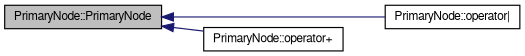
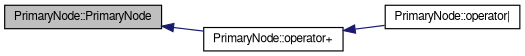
(279, 17) -> (370, 27)
